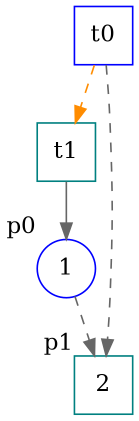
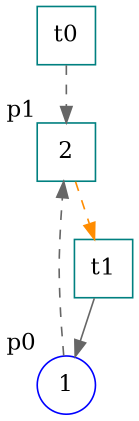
(104, 36) -> (66, 36)
(87, 86) -> (82, 203)
